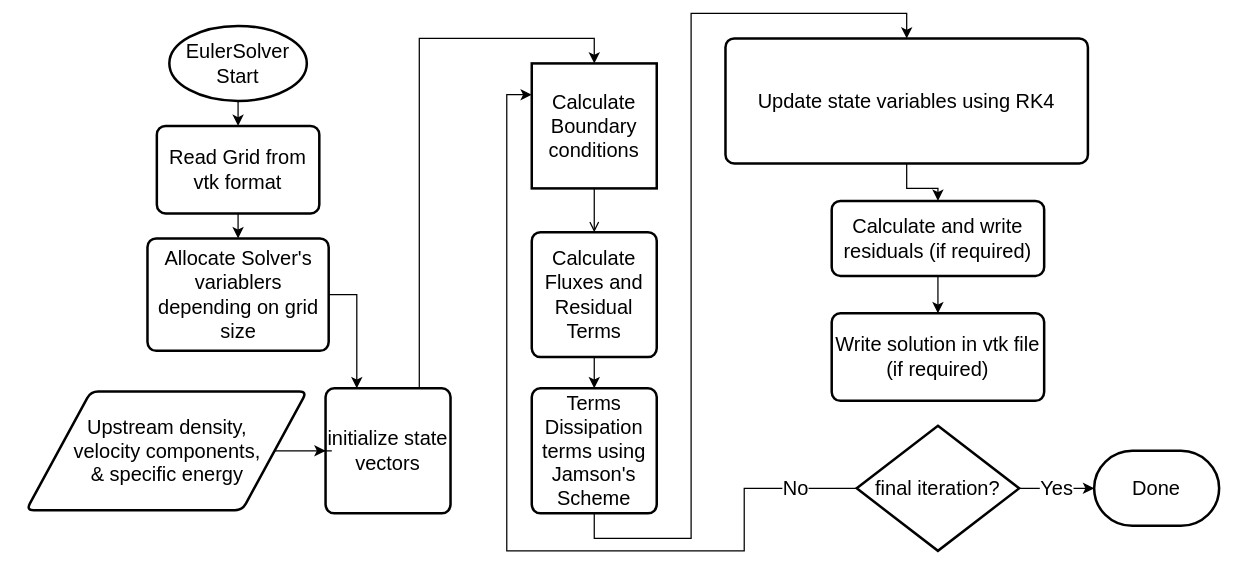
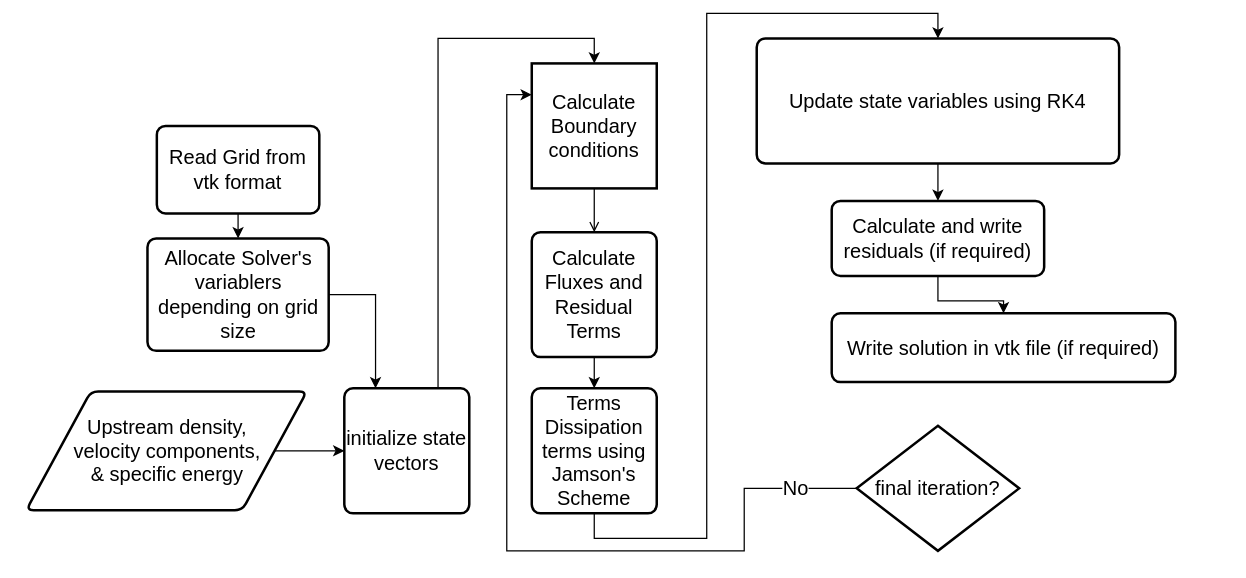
(238, 63) -> none
(907, 101) -> (938, 101)
(238, 109) -> none
(938, 357) -> (1004, 348)
(388, 451) -> (407, 451)
(1052, 488) -> none
(1157, 488) -> none
